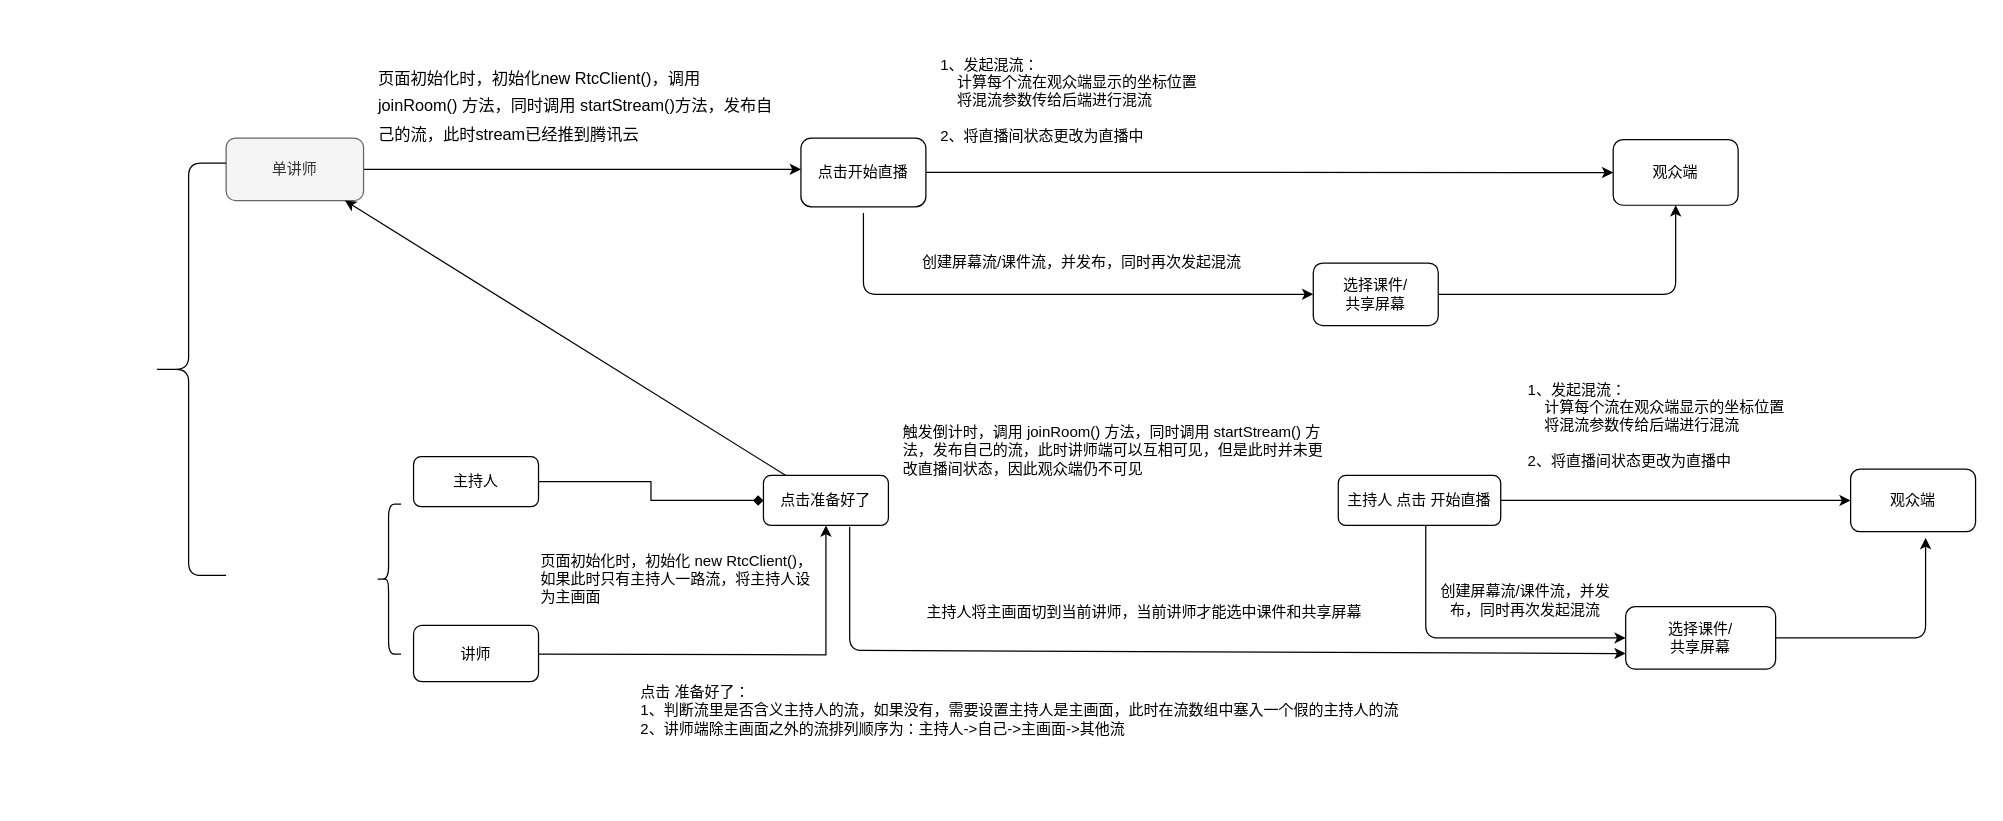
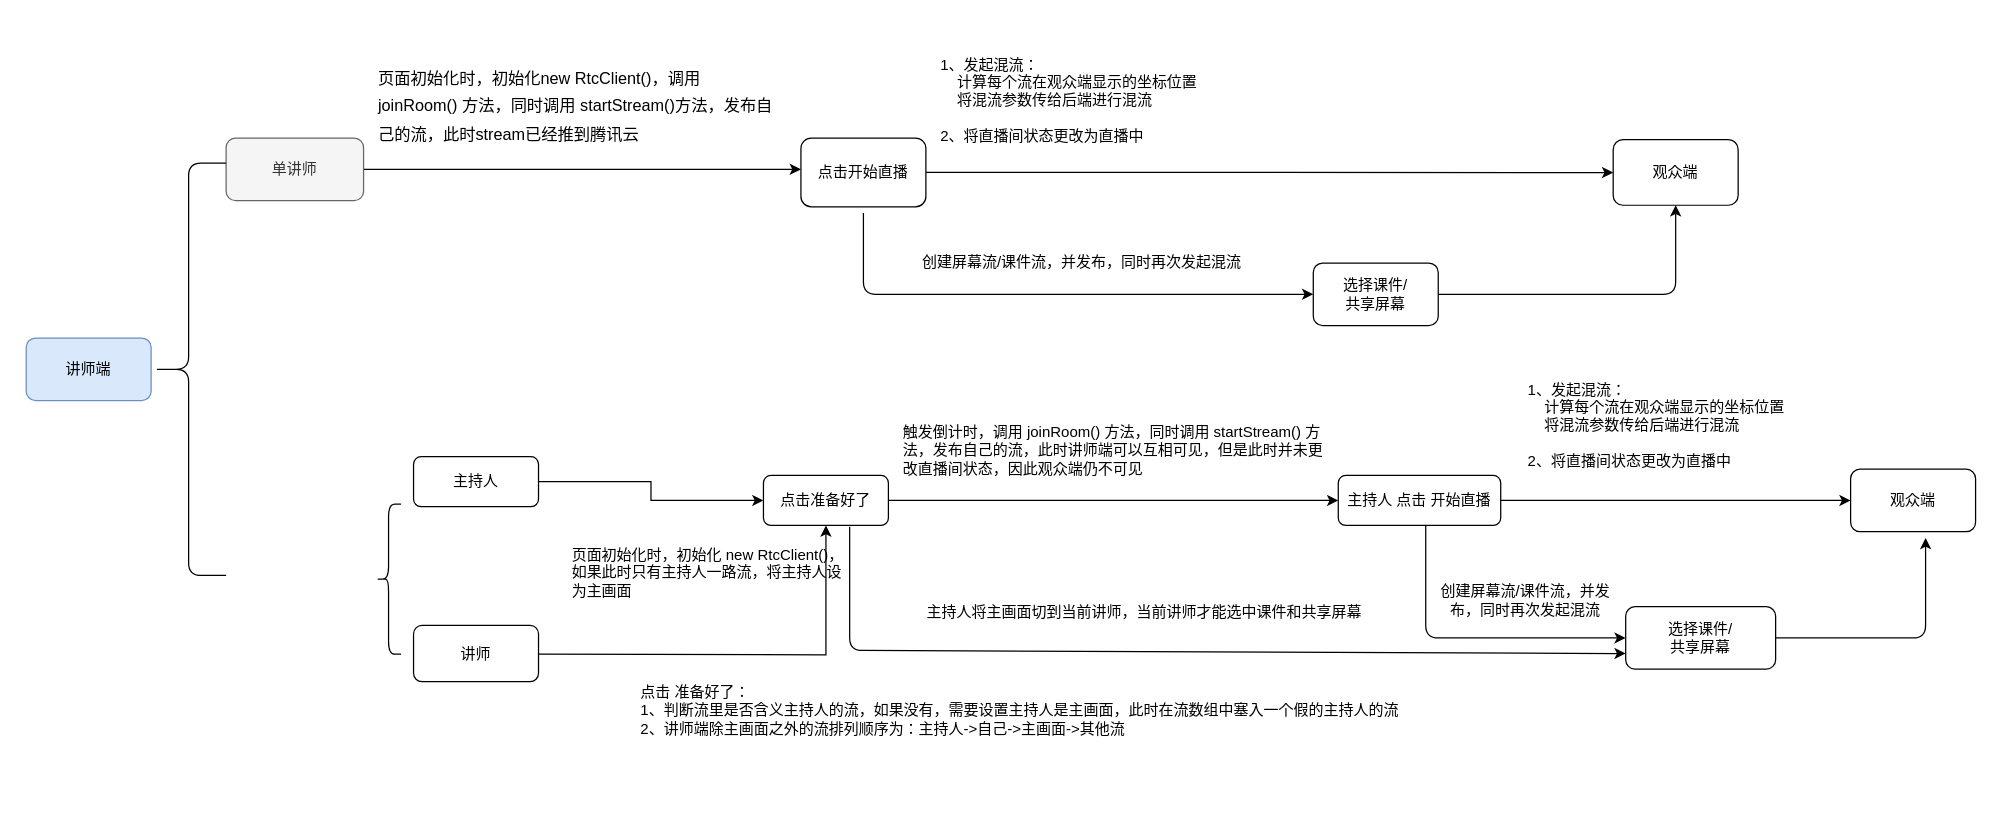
(569, 340) -> (1109, 501)
none -> (88, 369)
(752, 501) -> (753, 501)
(676, 579) -> (707, 573)
